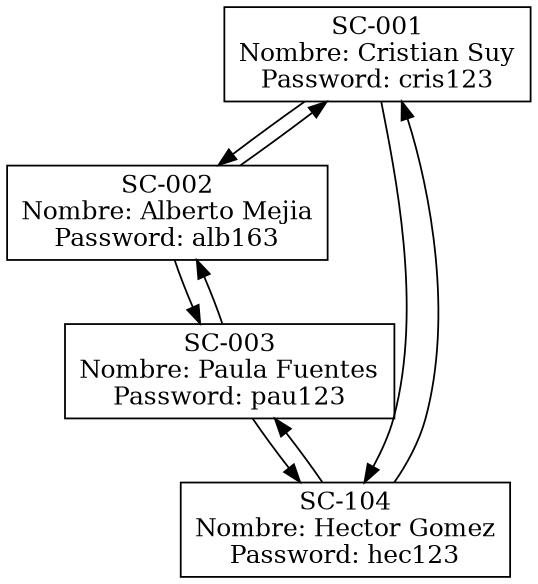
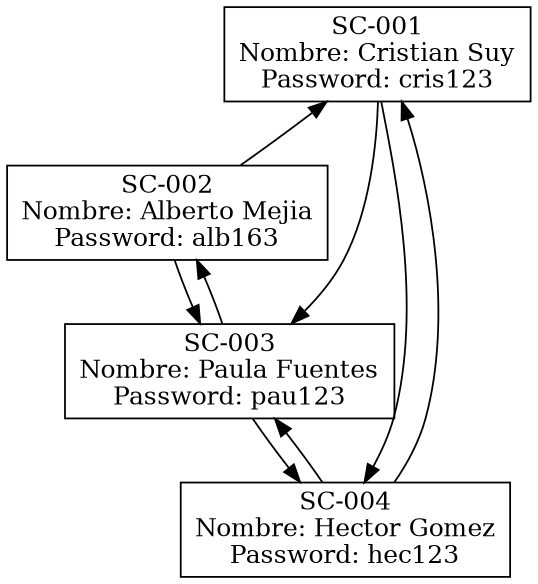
(269, 128) -> (362, 214)
(345, 530) -> (345, 530)
